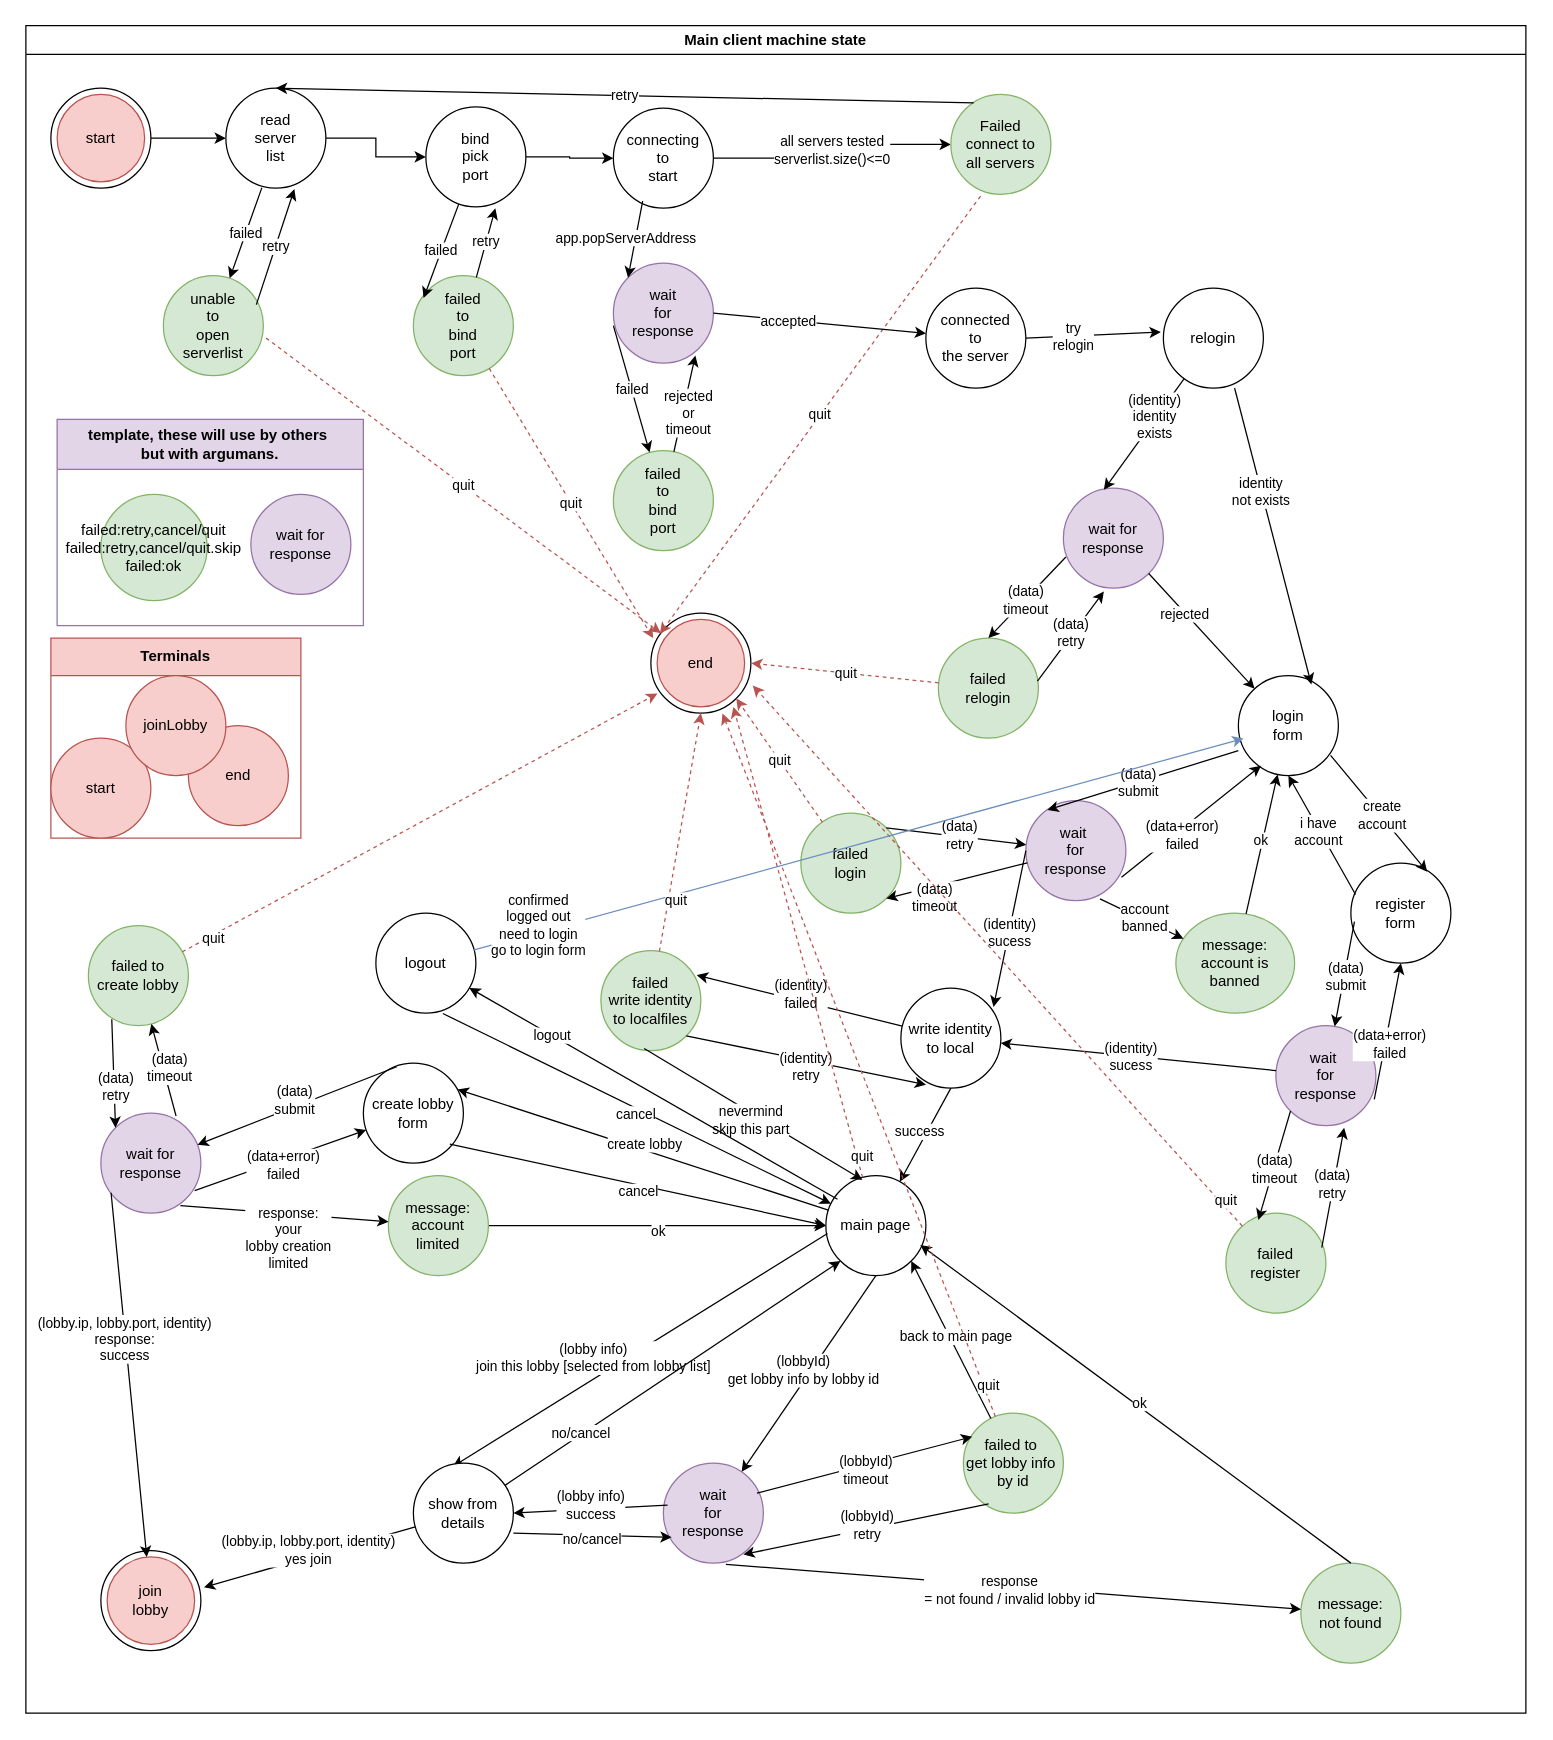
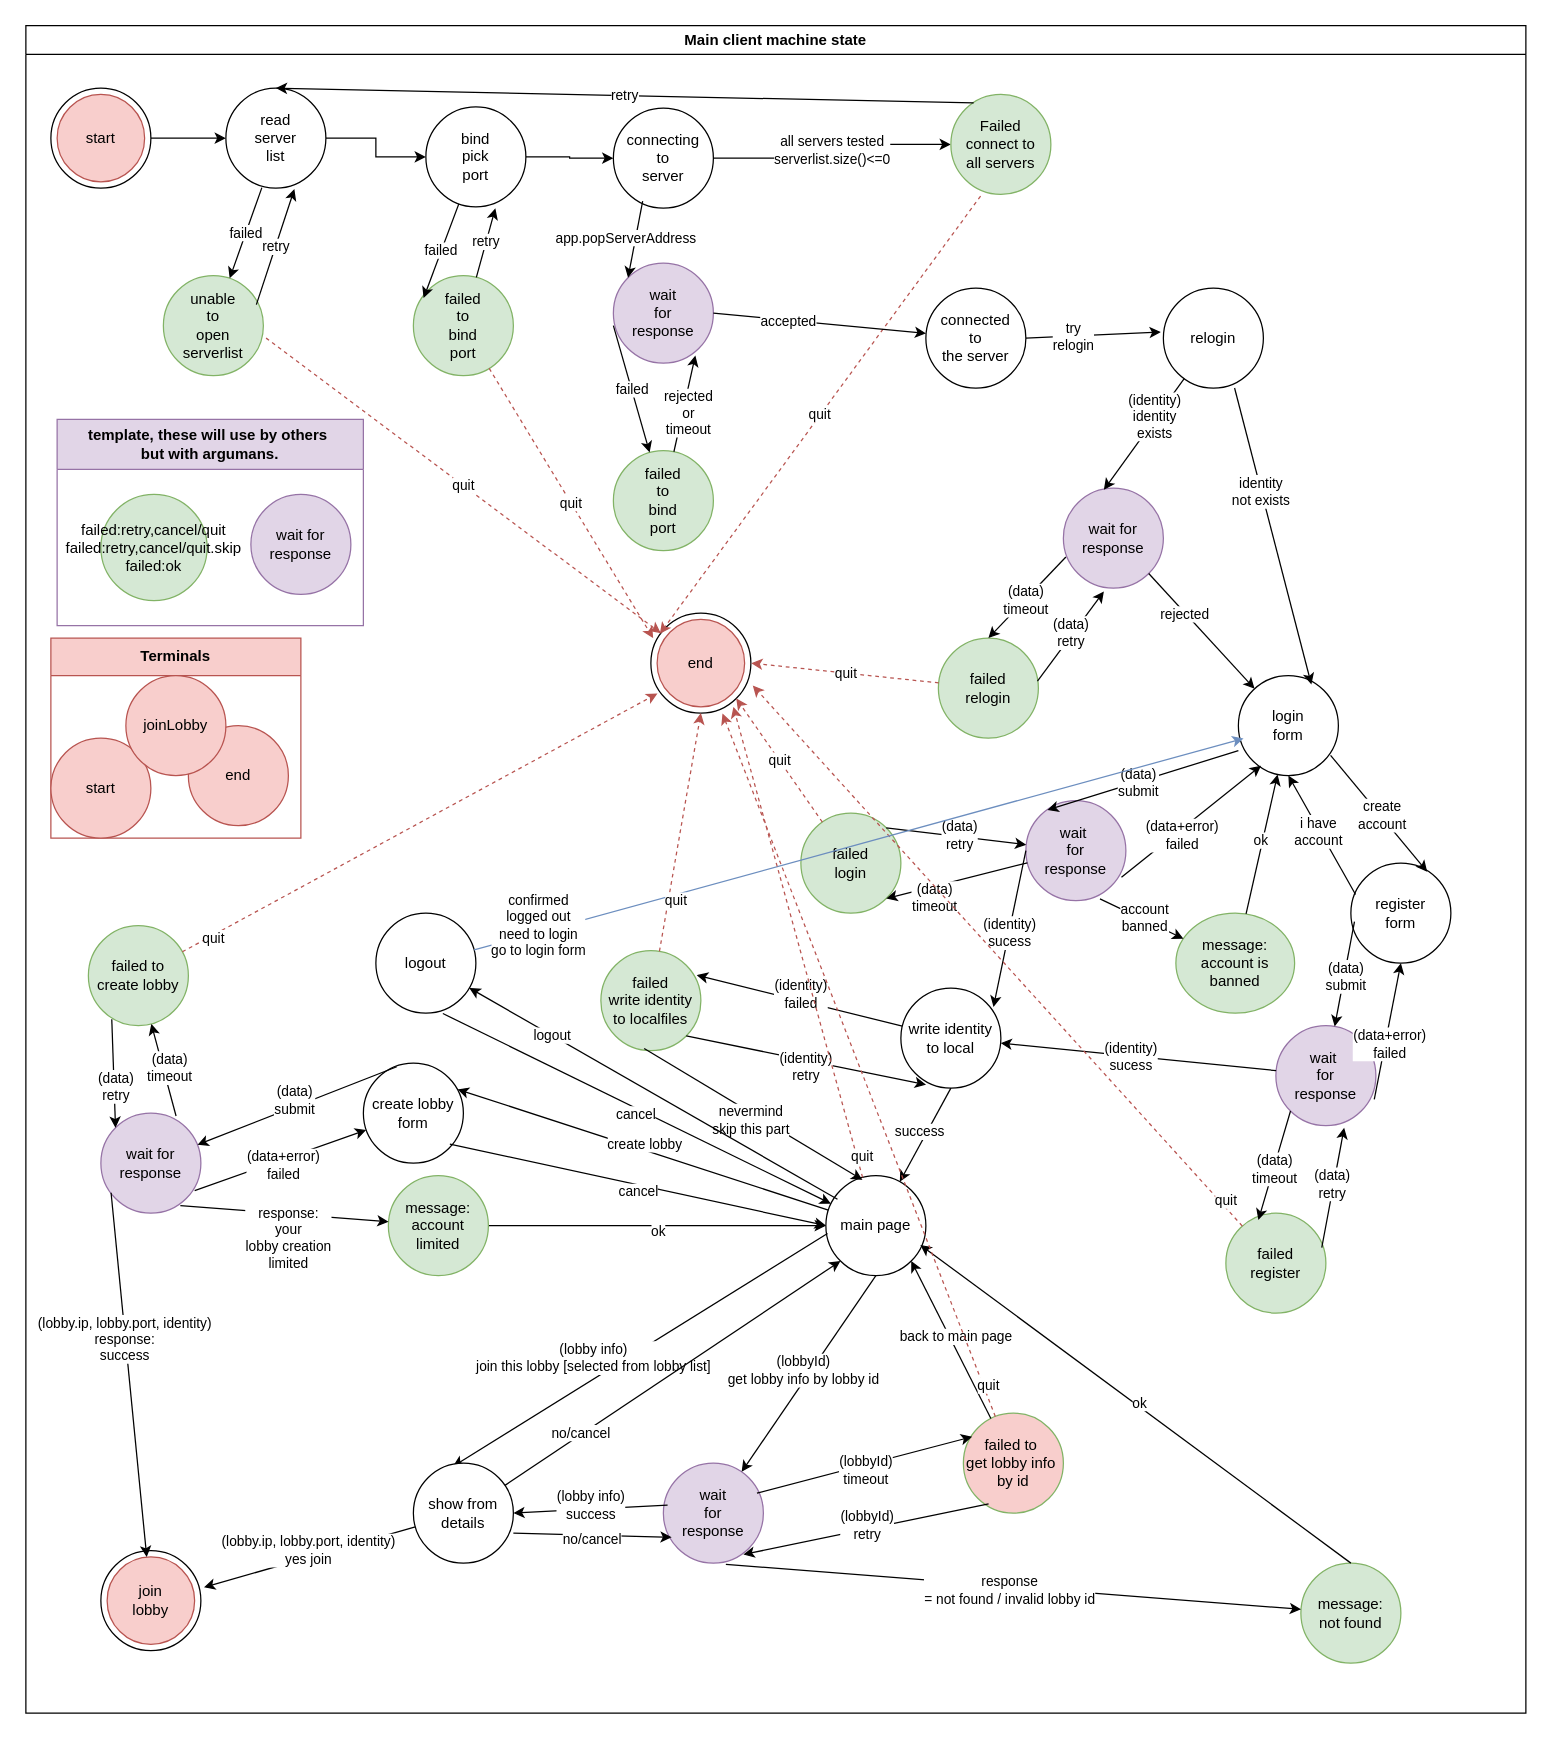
(663, 158) -> (663, 158)
(1013, 1463) -> (1013, 1463)
